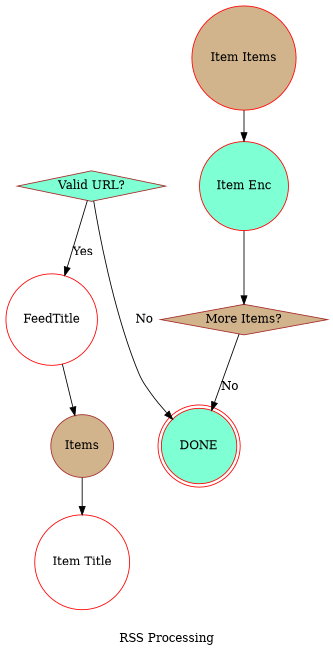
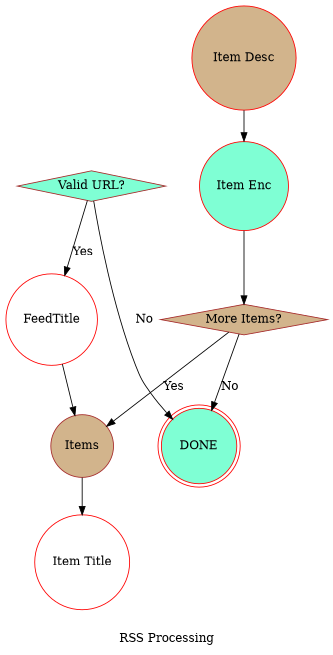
(244, 58) -> (244, 58)
none -> (171, 377)
